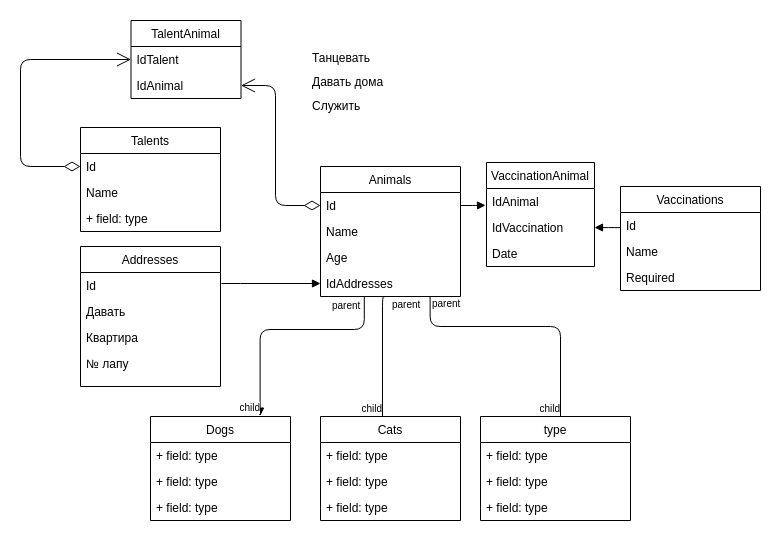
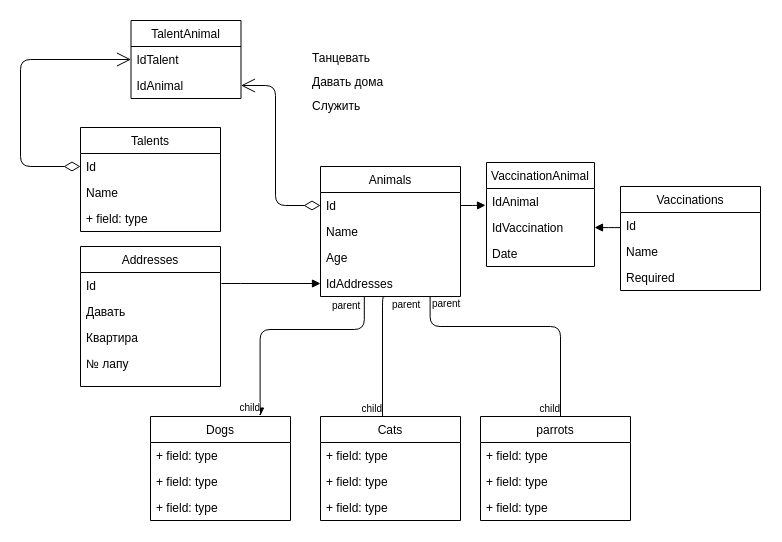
(555, 430) -> (555, 430)
